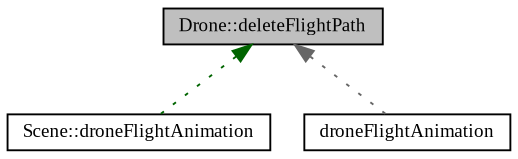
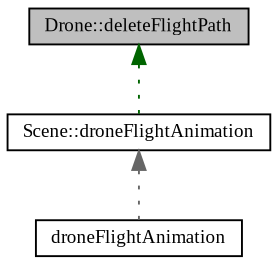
(348, 85) -> (139, 195)
